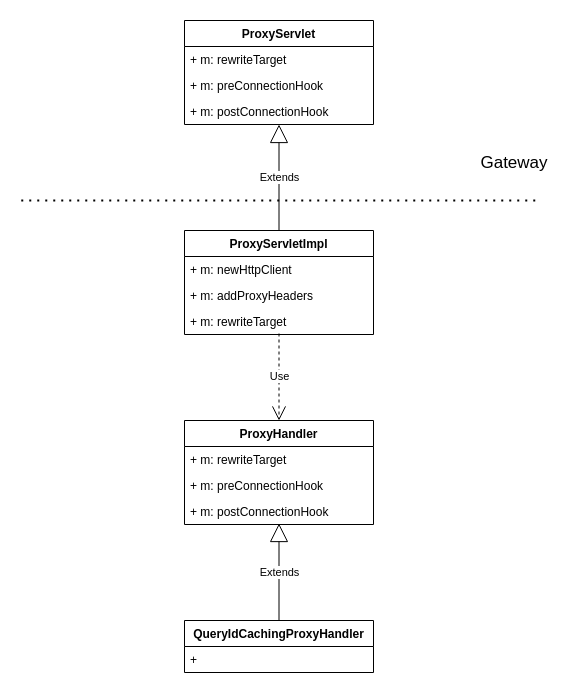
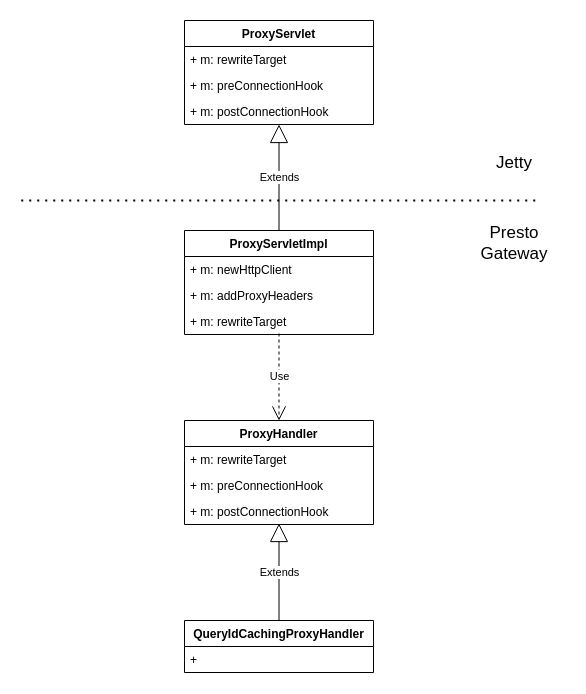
(515, 164) -> (515, 164)
none -> (515, 244)
